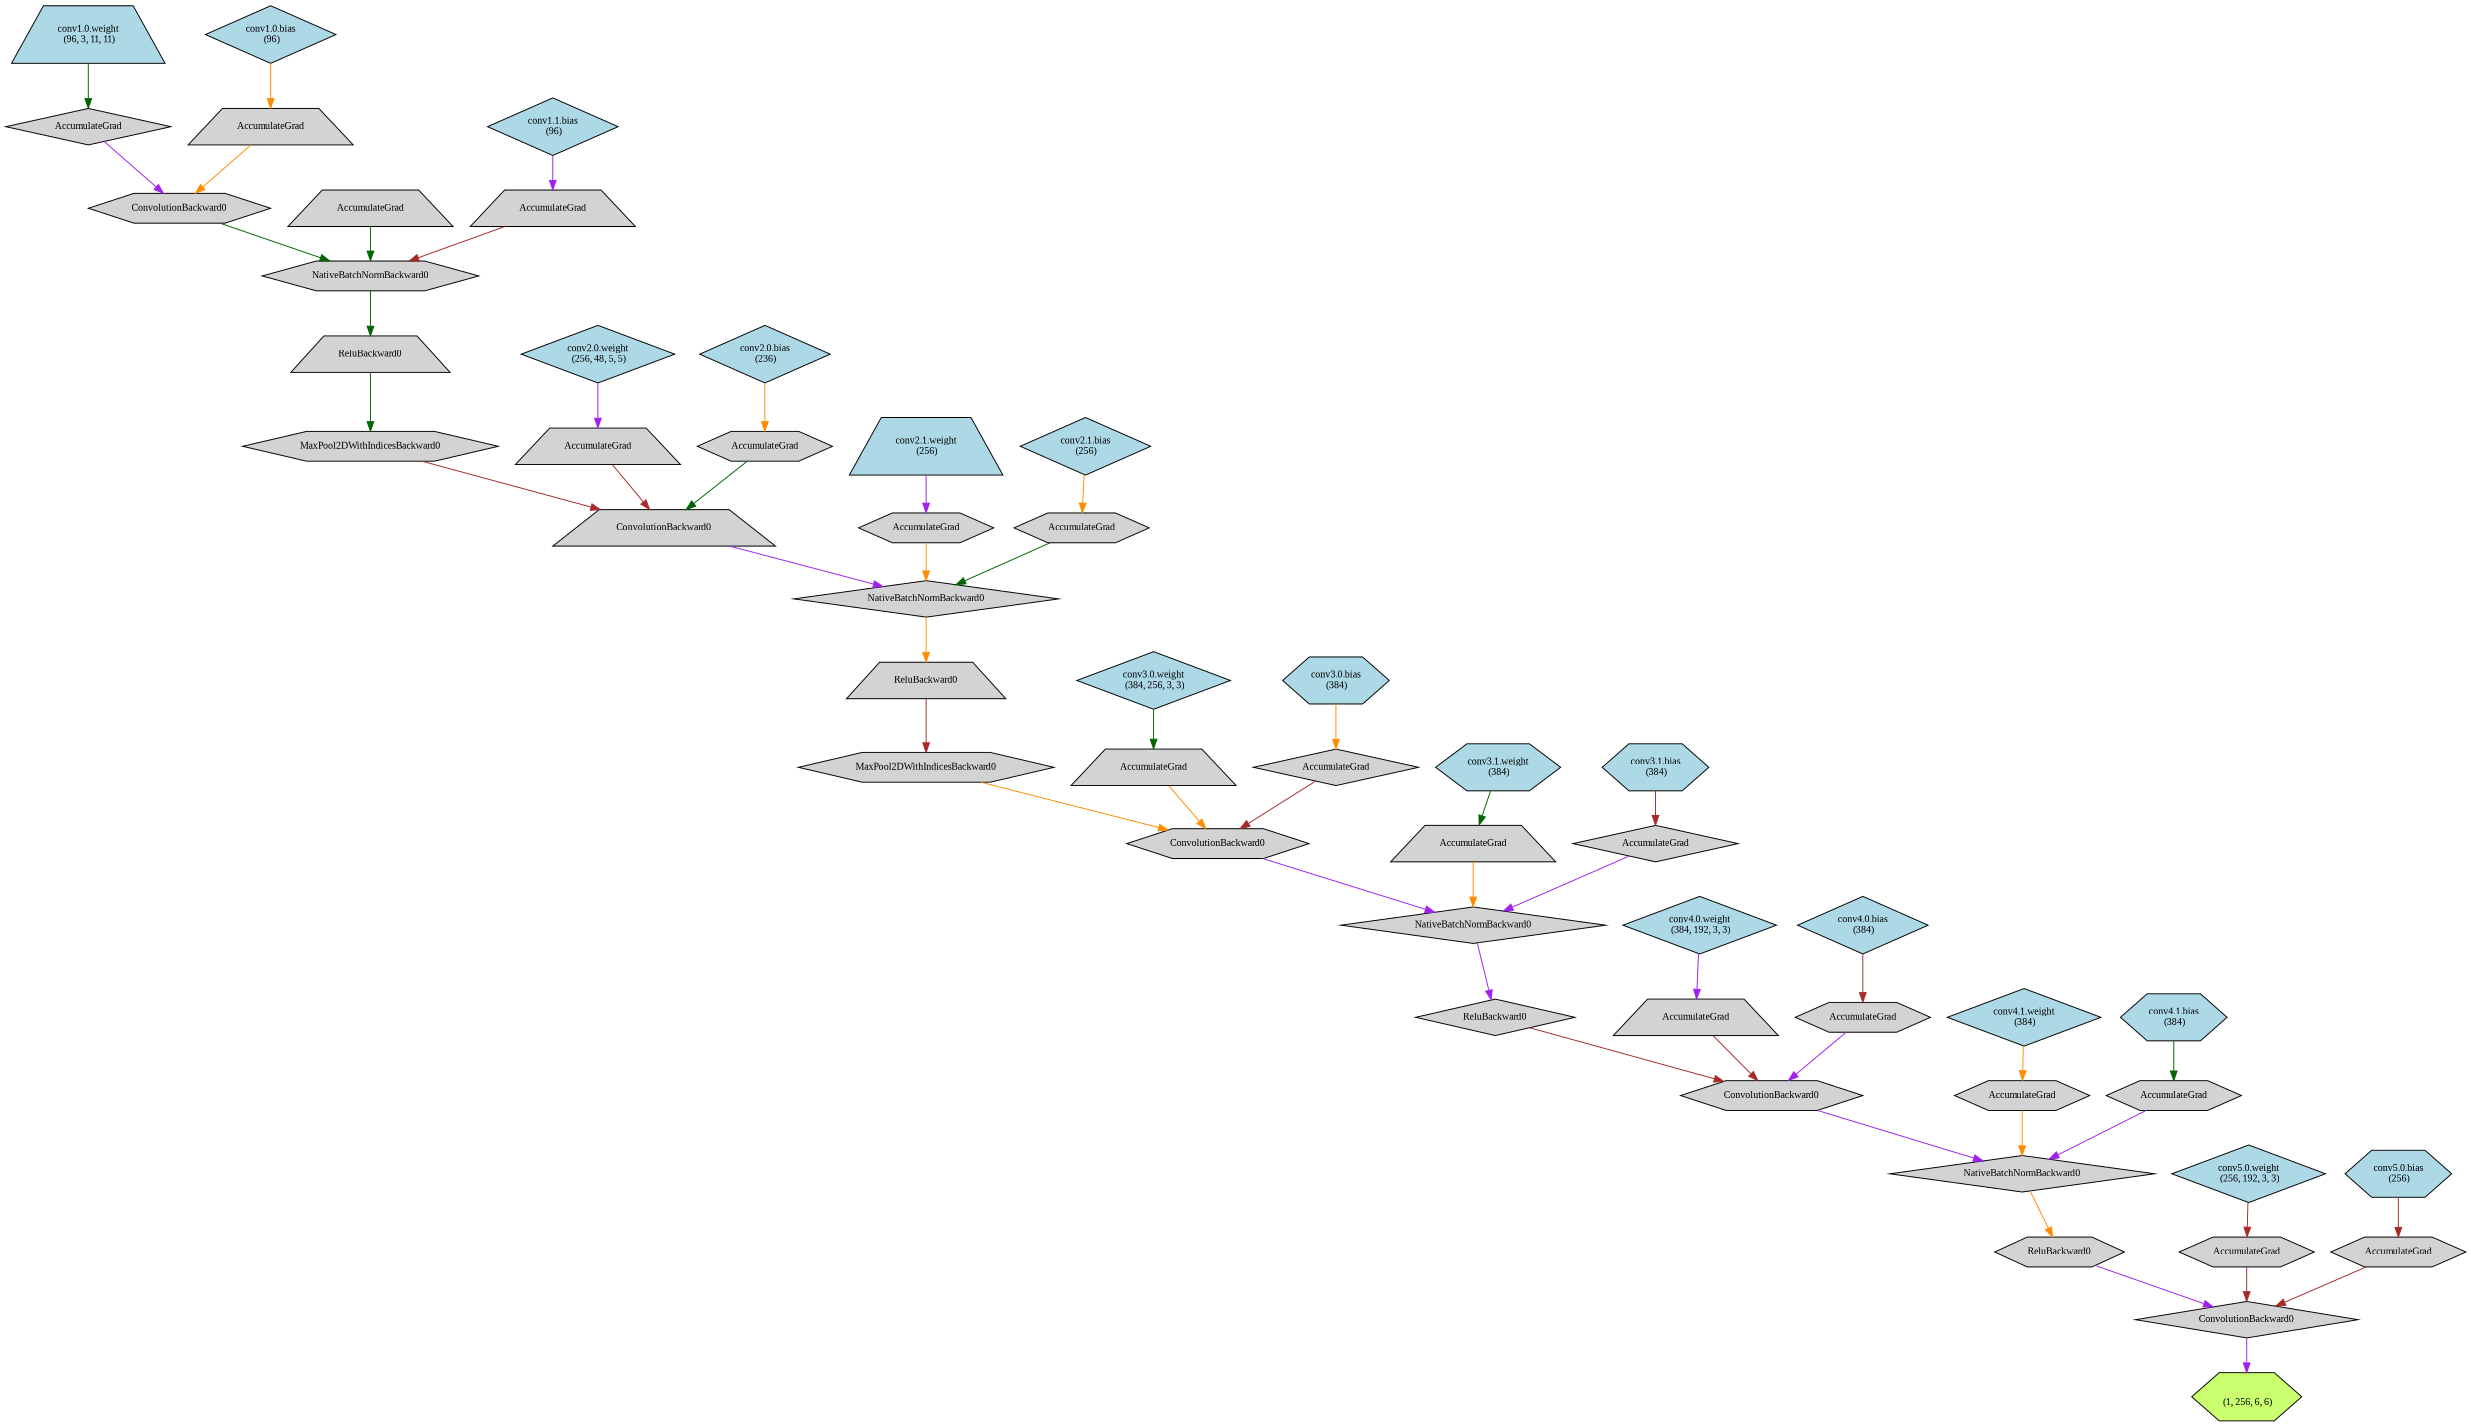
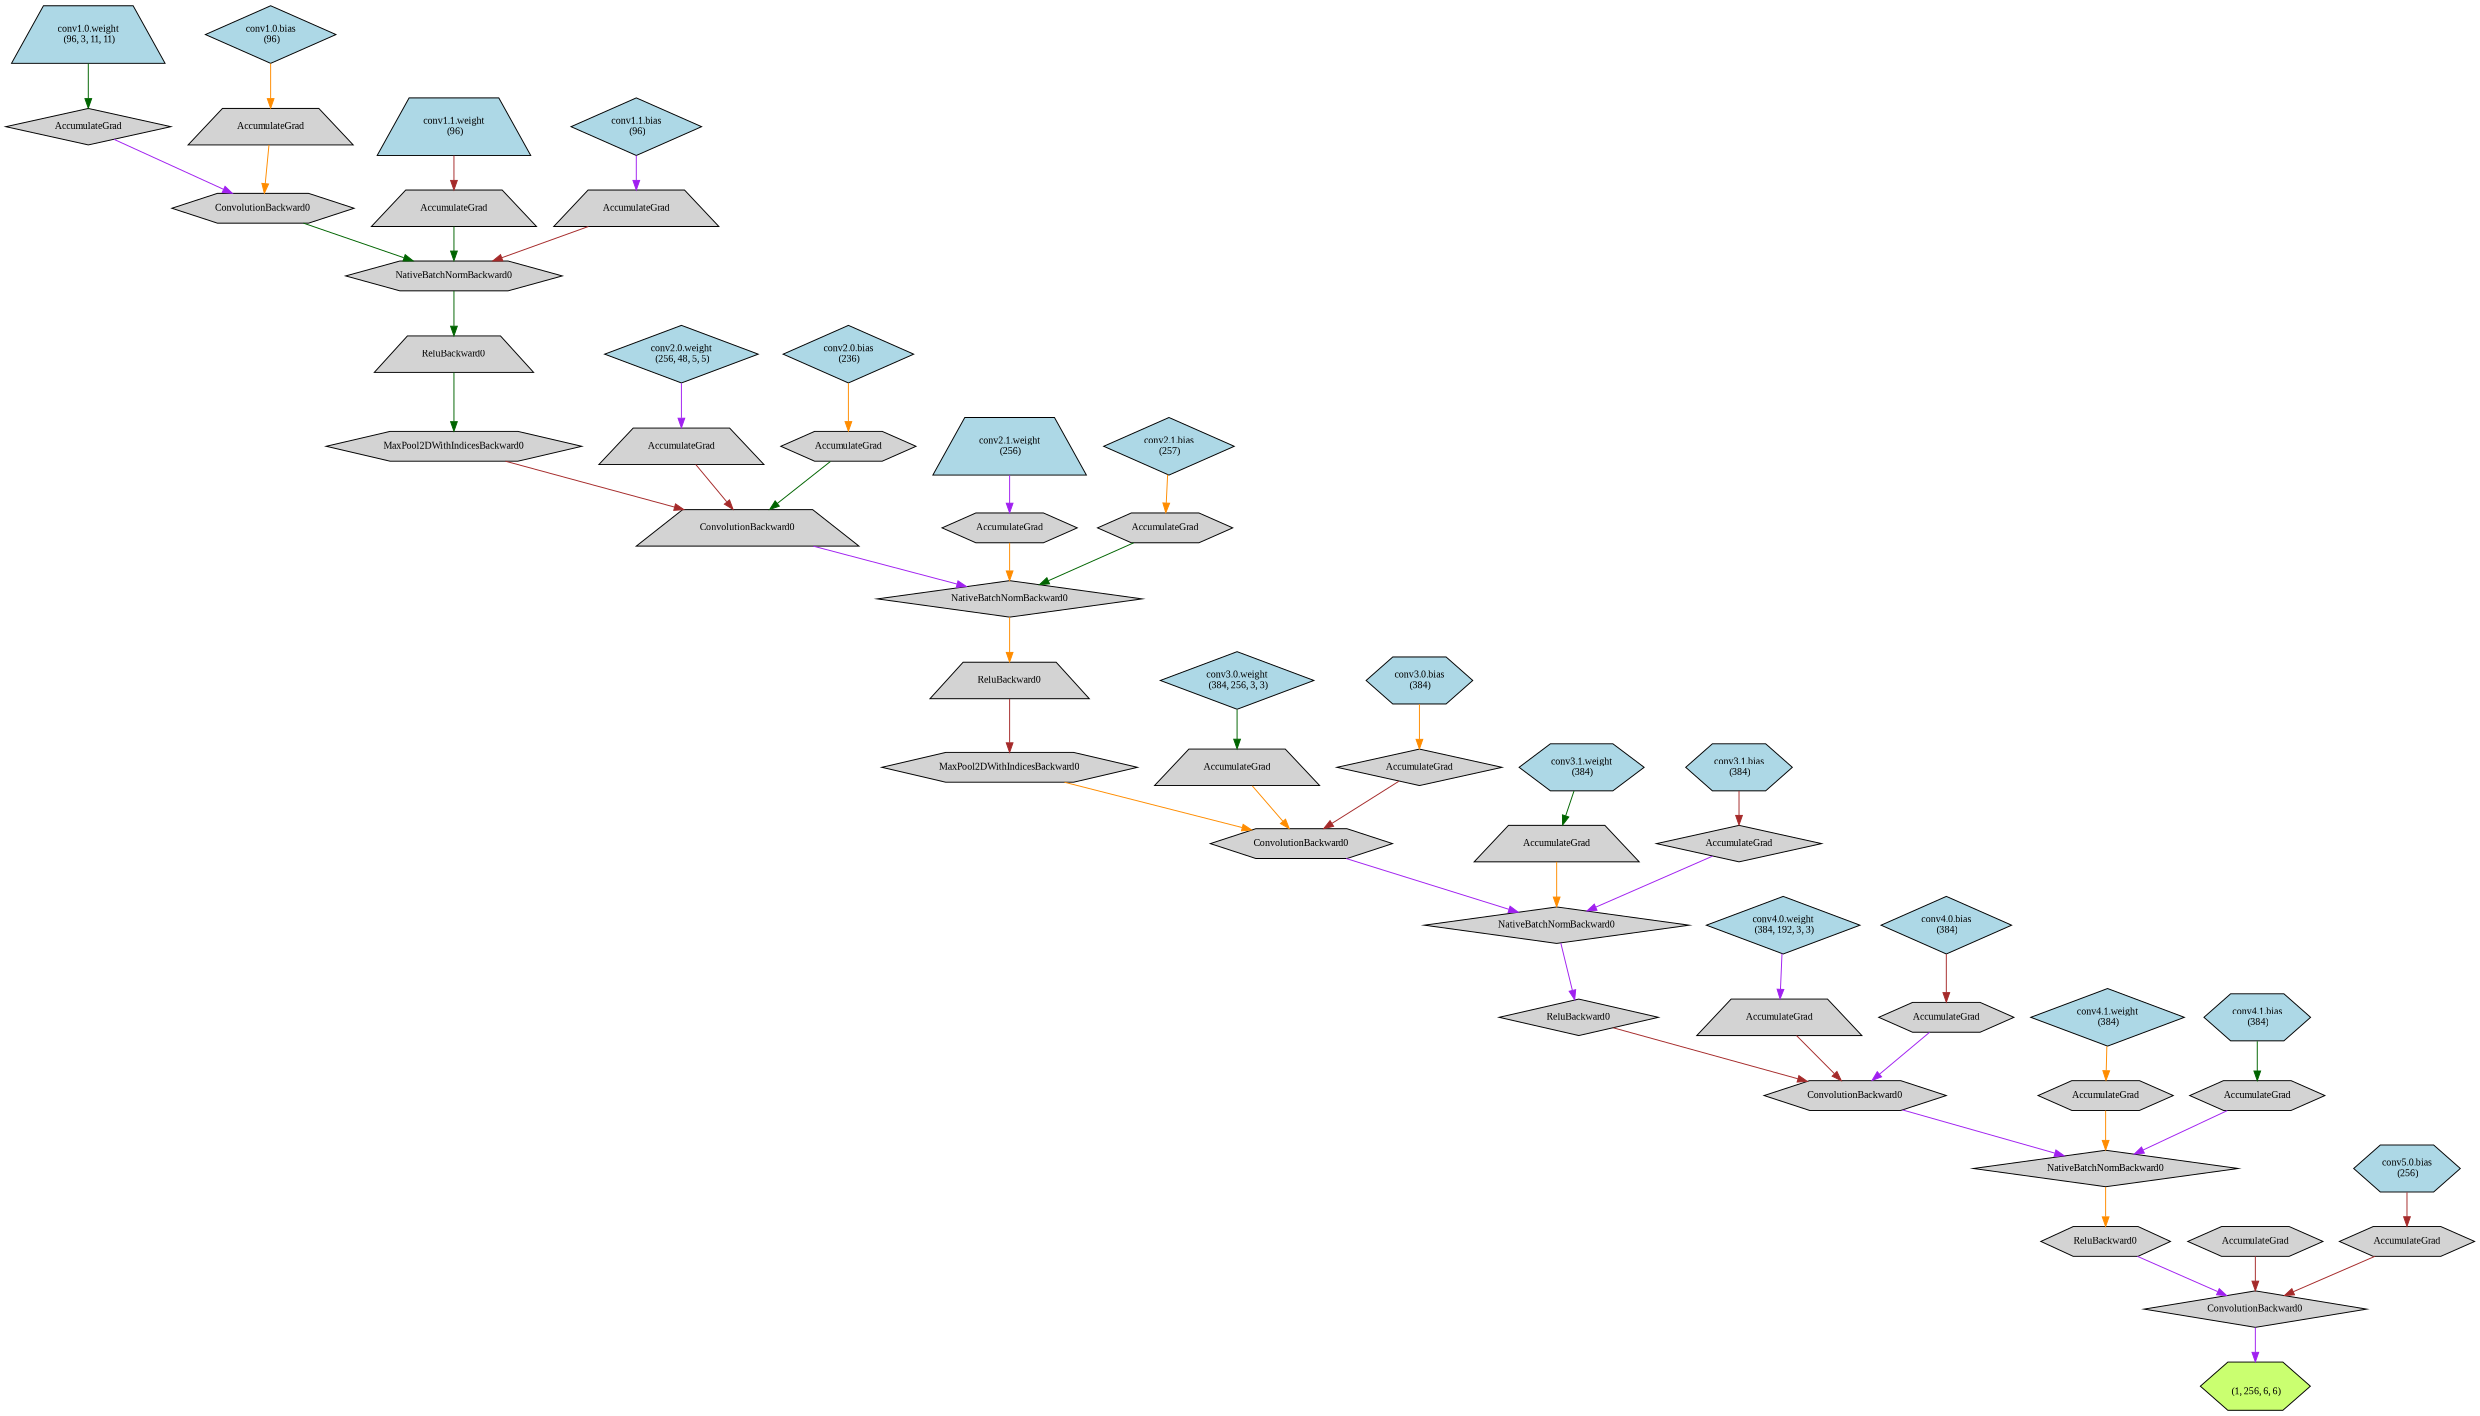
none -> (454, 127)
(1085, 446) -> (1169, 446)
(2249, 1174) -> none
